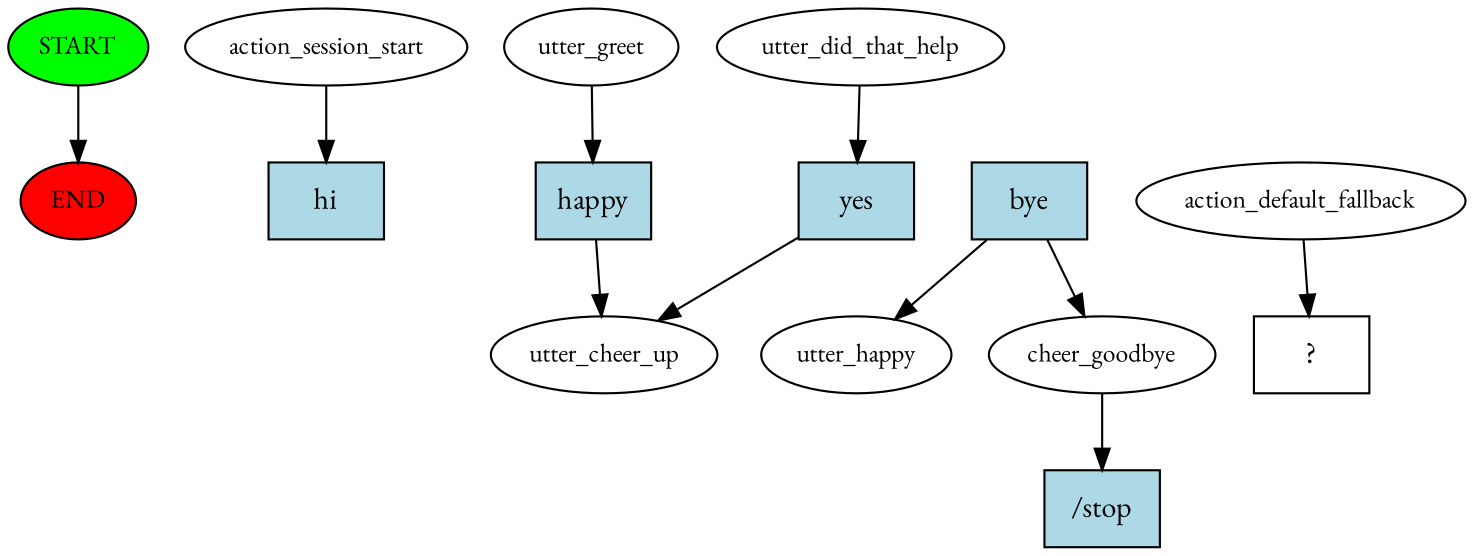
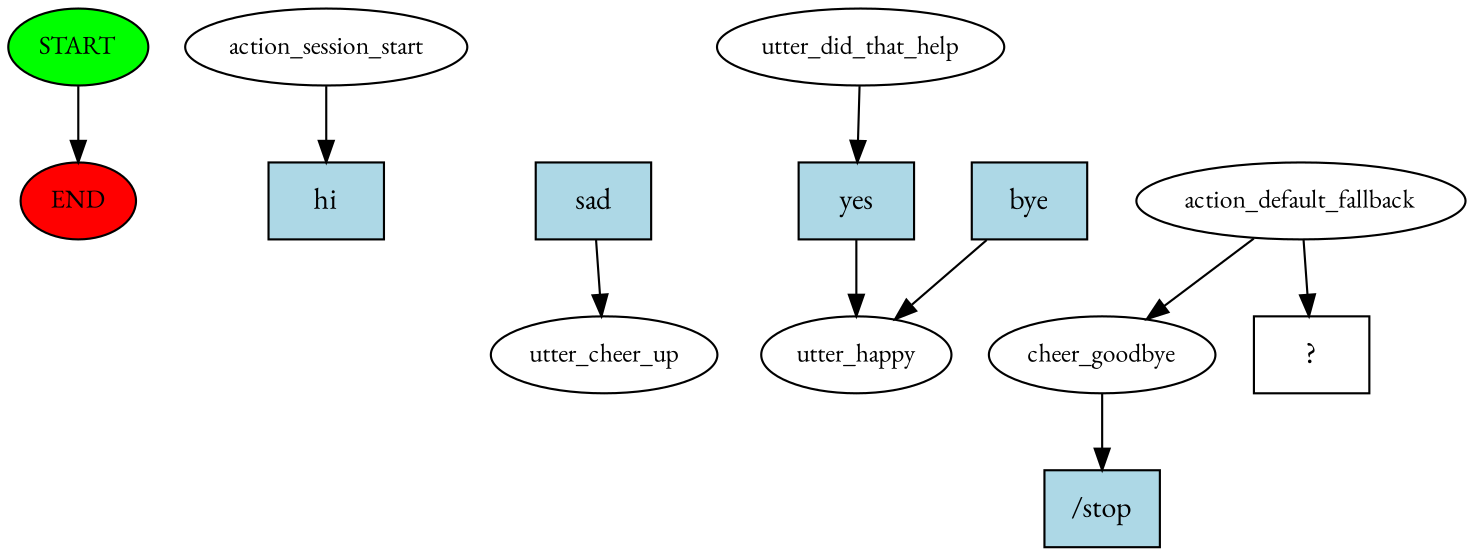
(591, 47) -> none
(593, 201) -> (593, 201)
(1061, 268) -> (1209, 272)
(738, 273) -> (856, 267)
